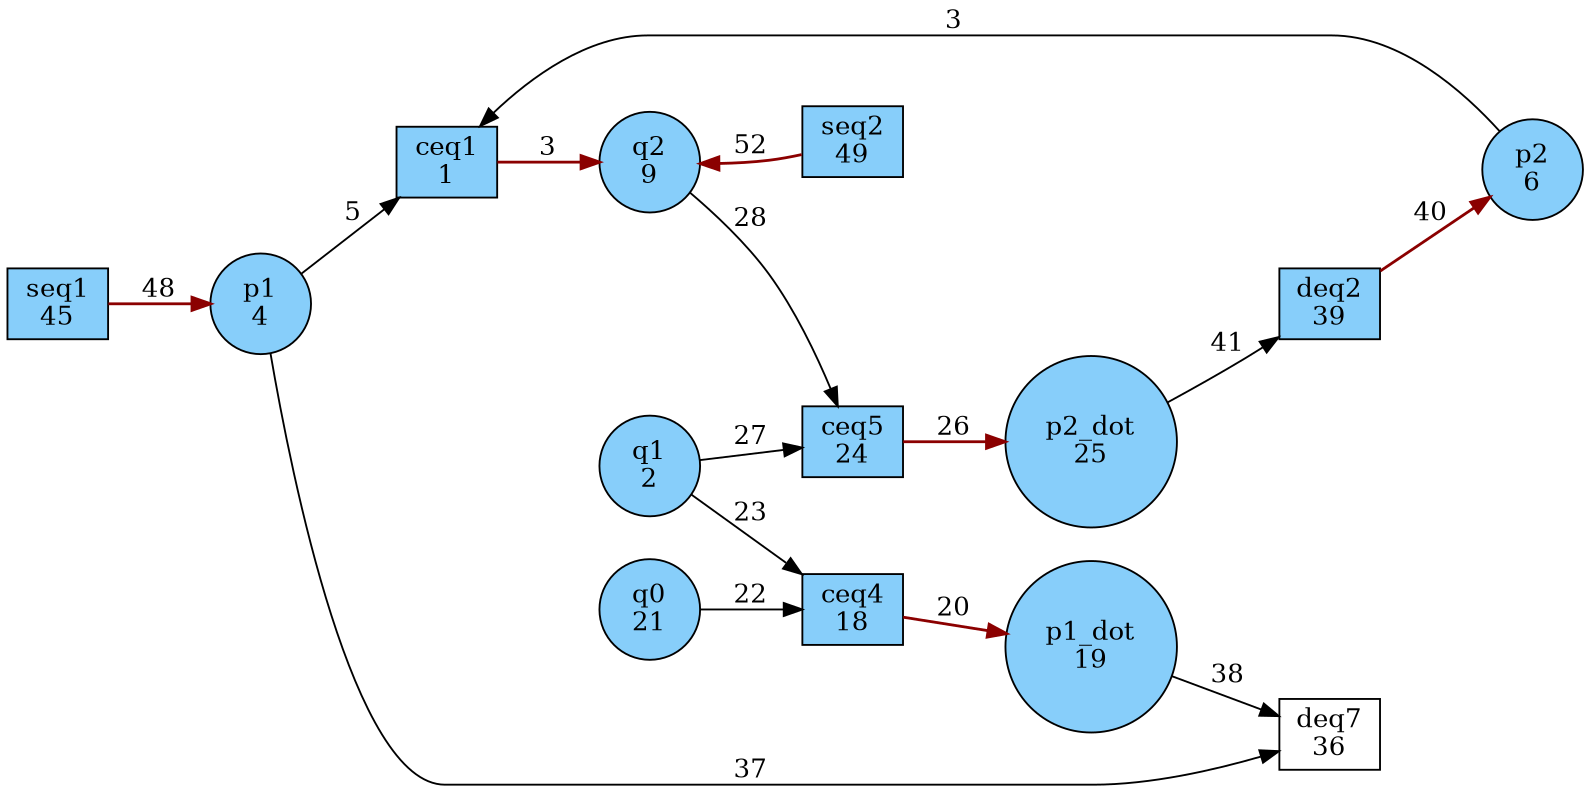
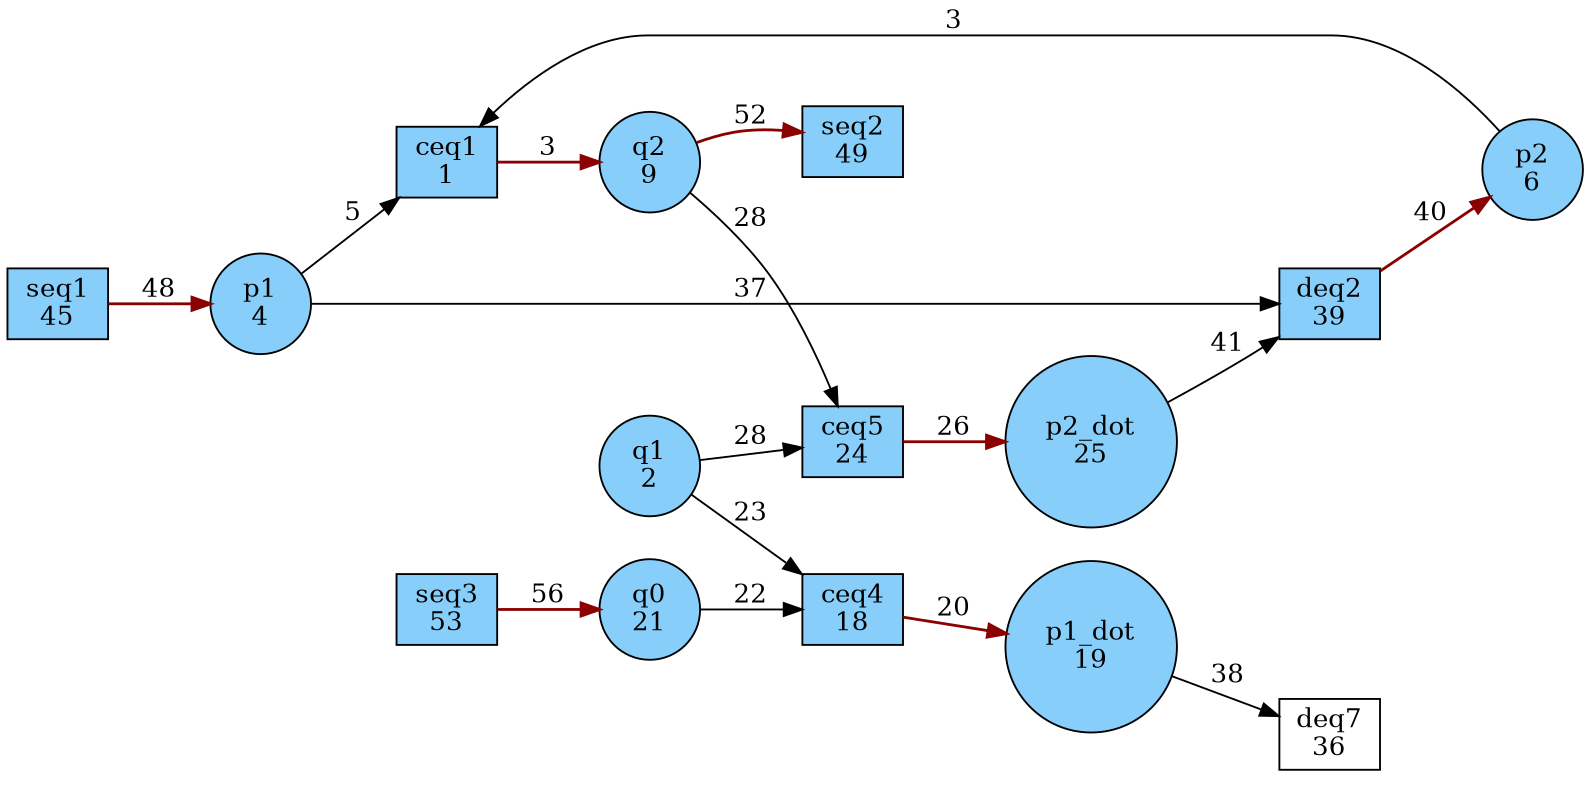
(761, 161) -> (739, 131)
(751, 437) -> (751, 437)
none -> (447, 609)
(613, 785) -> (762, 304)
